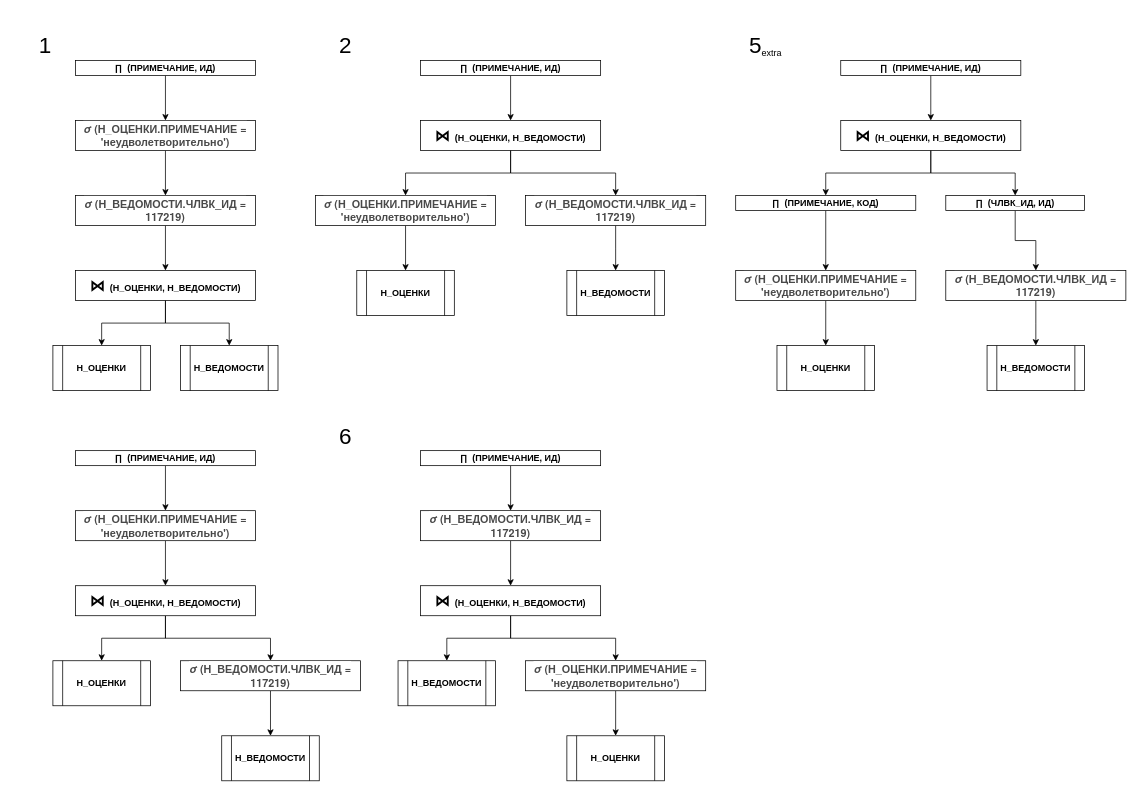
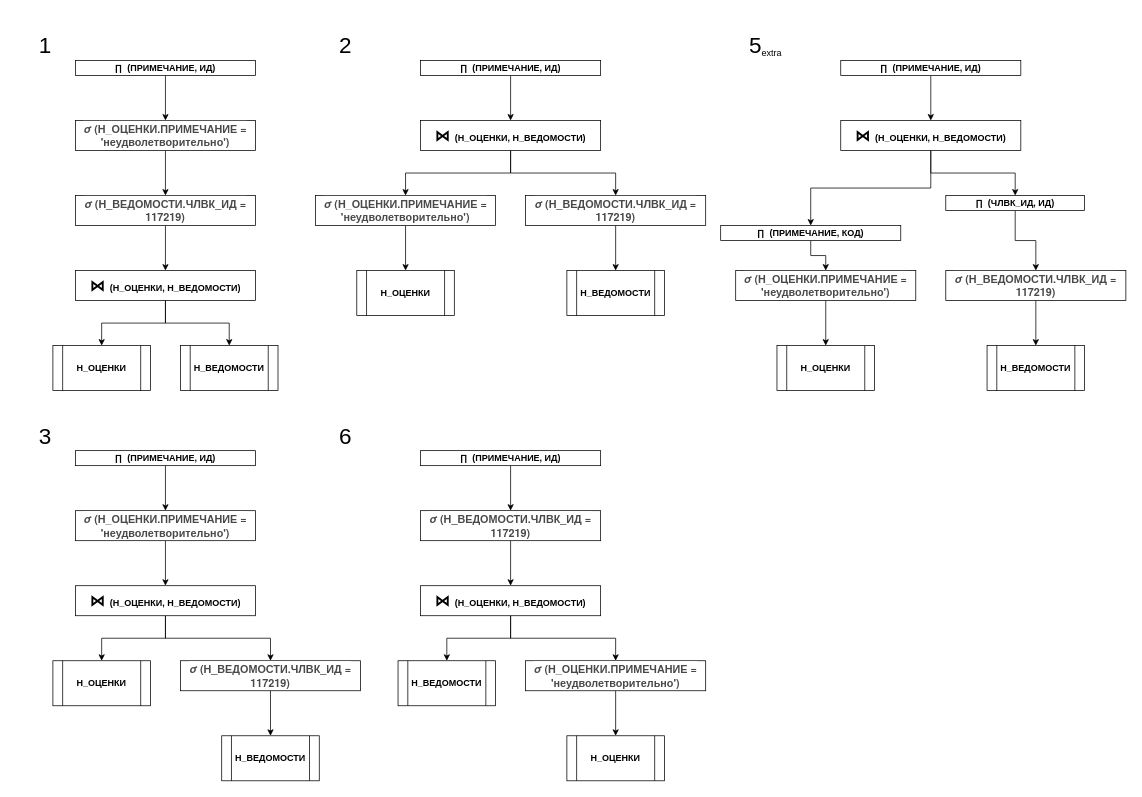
(825, 203) -> (810, 233)
none -> (45, 435)
